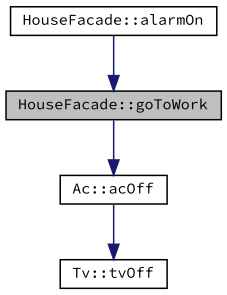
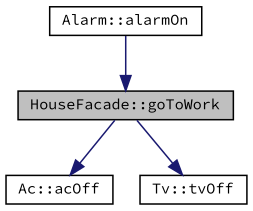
(114, 21) -> (126, 21)
(114, 224) -> (155, 142)
